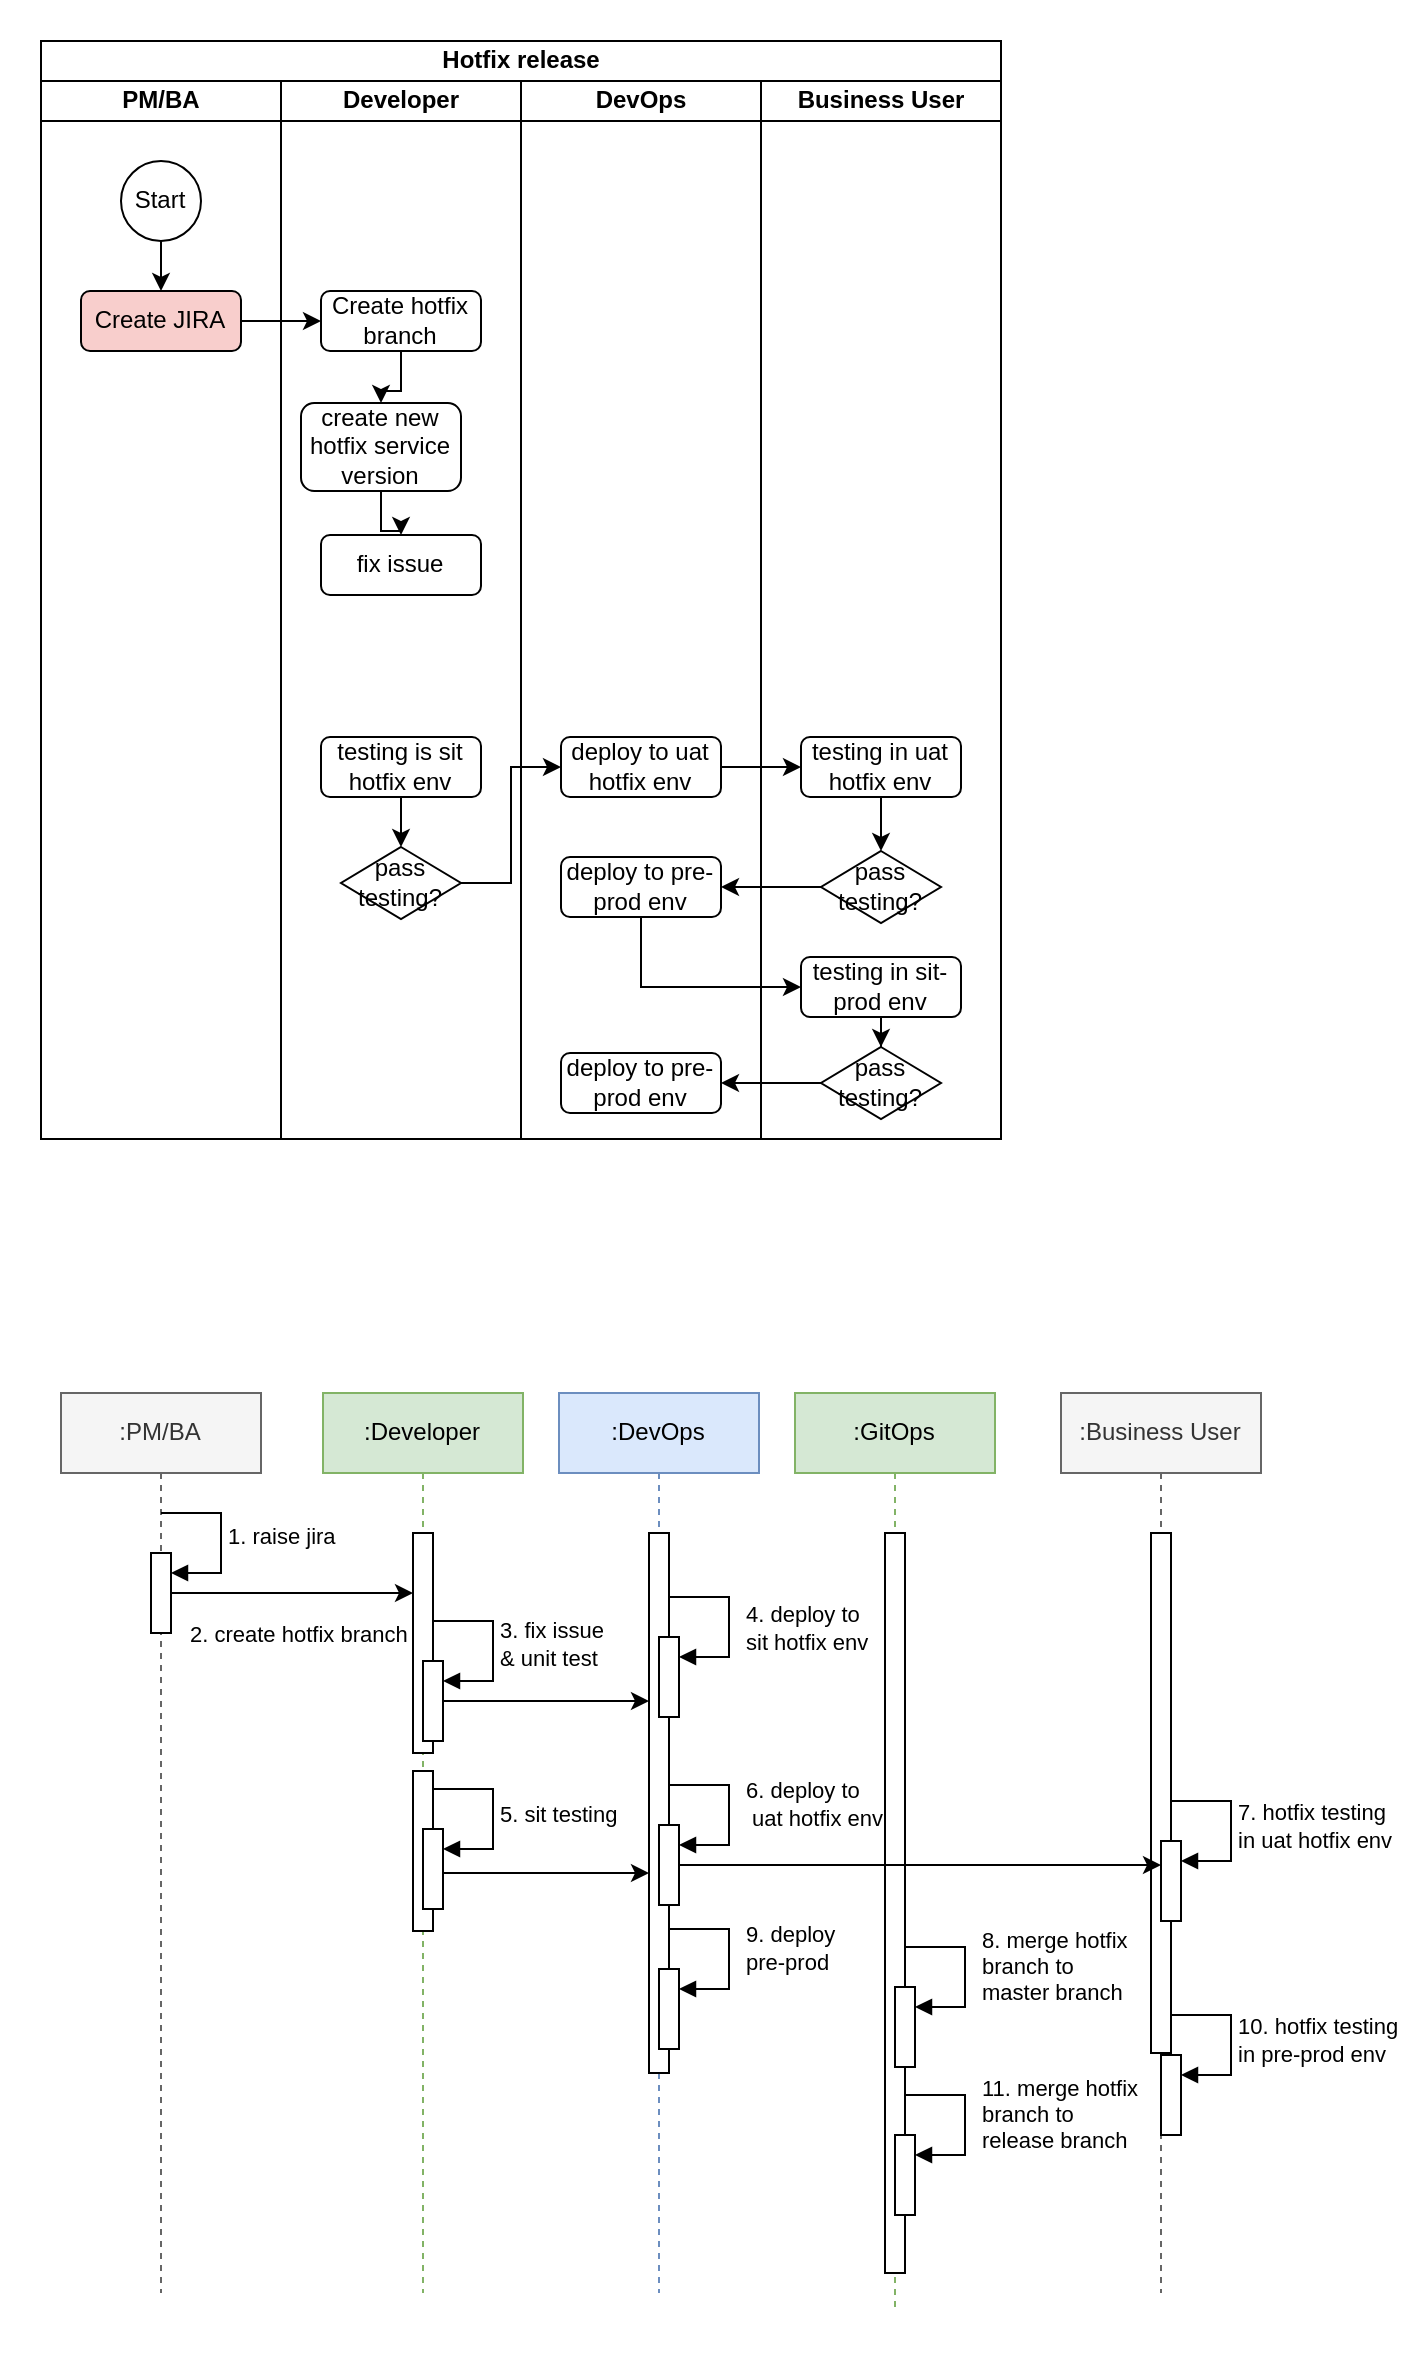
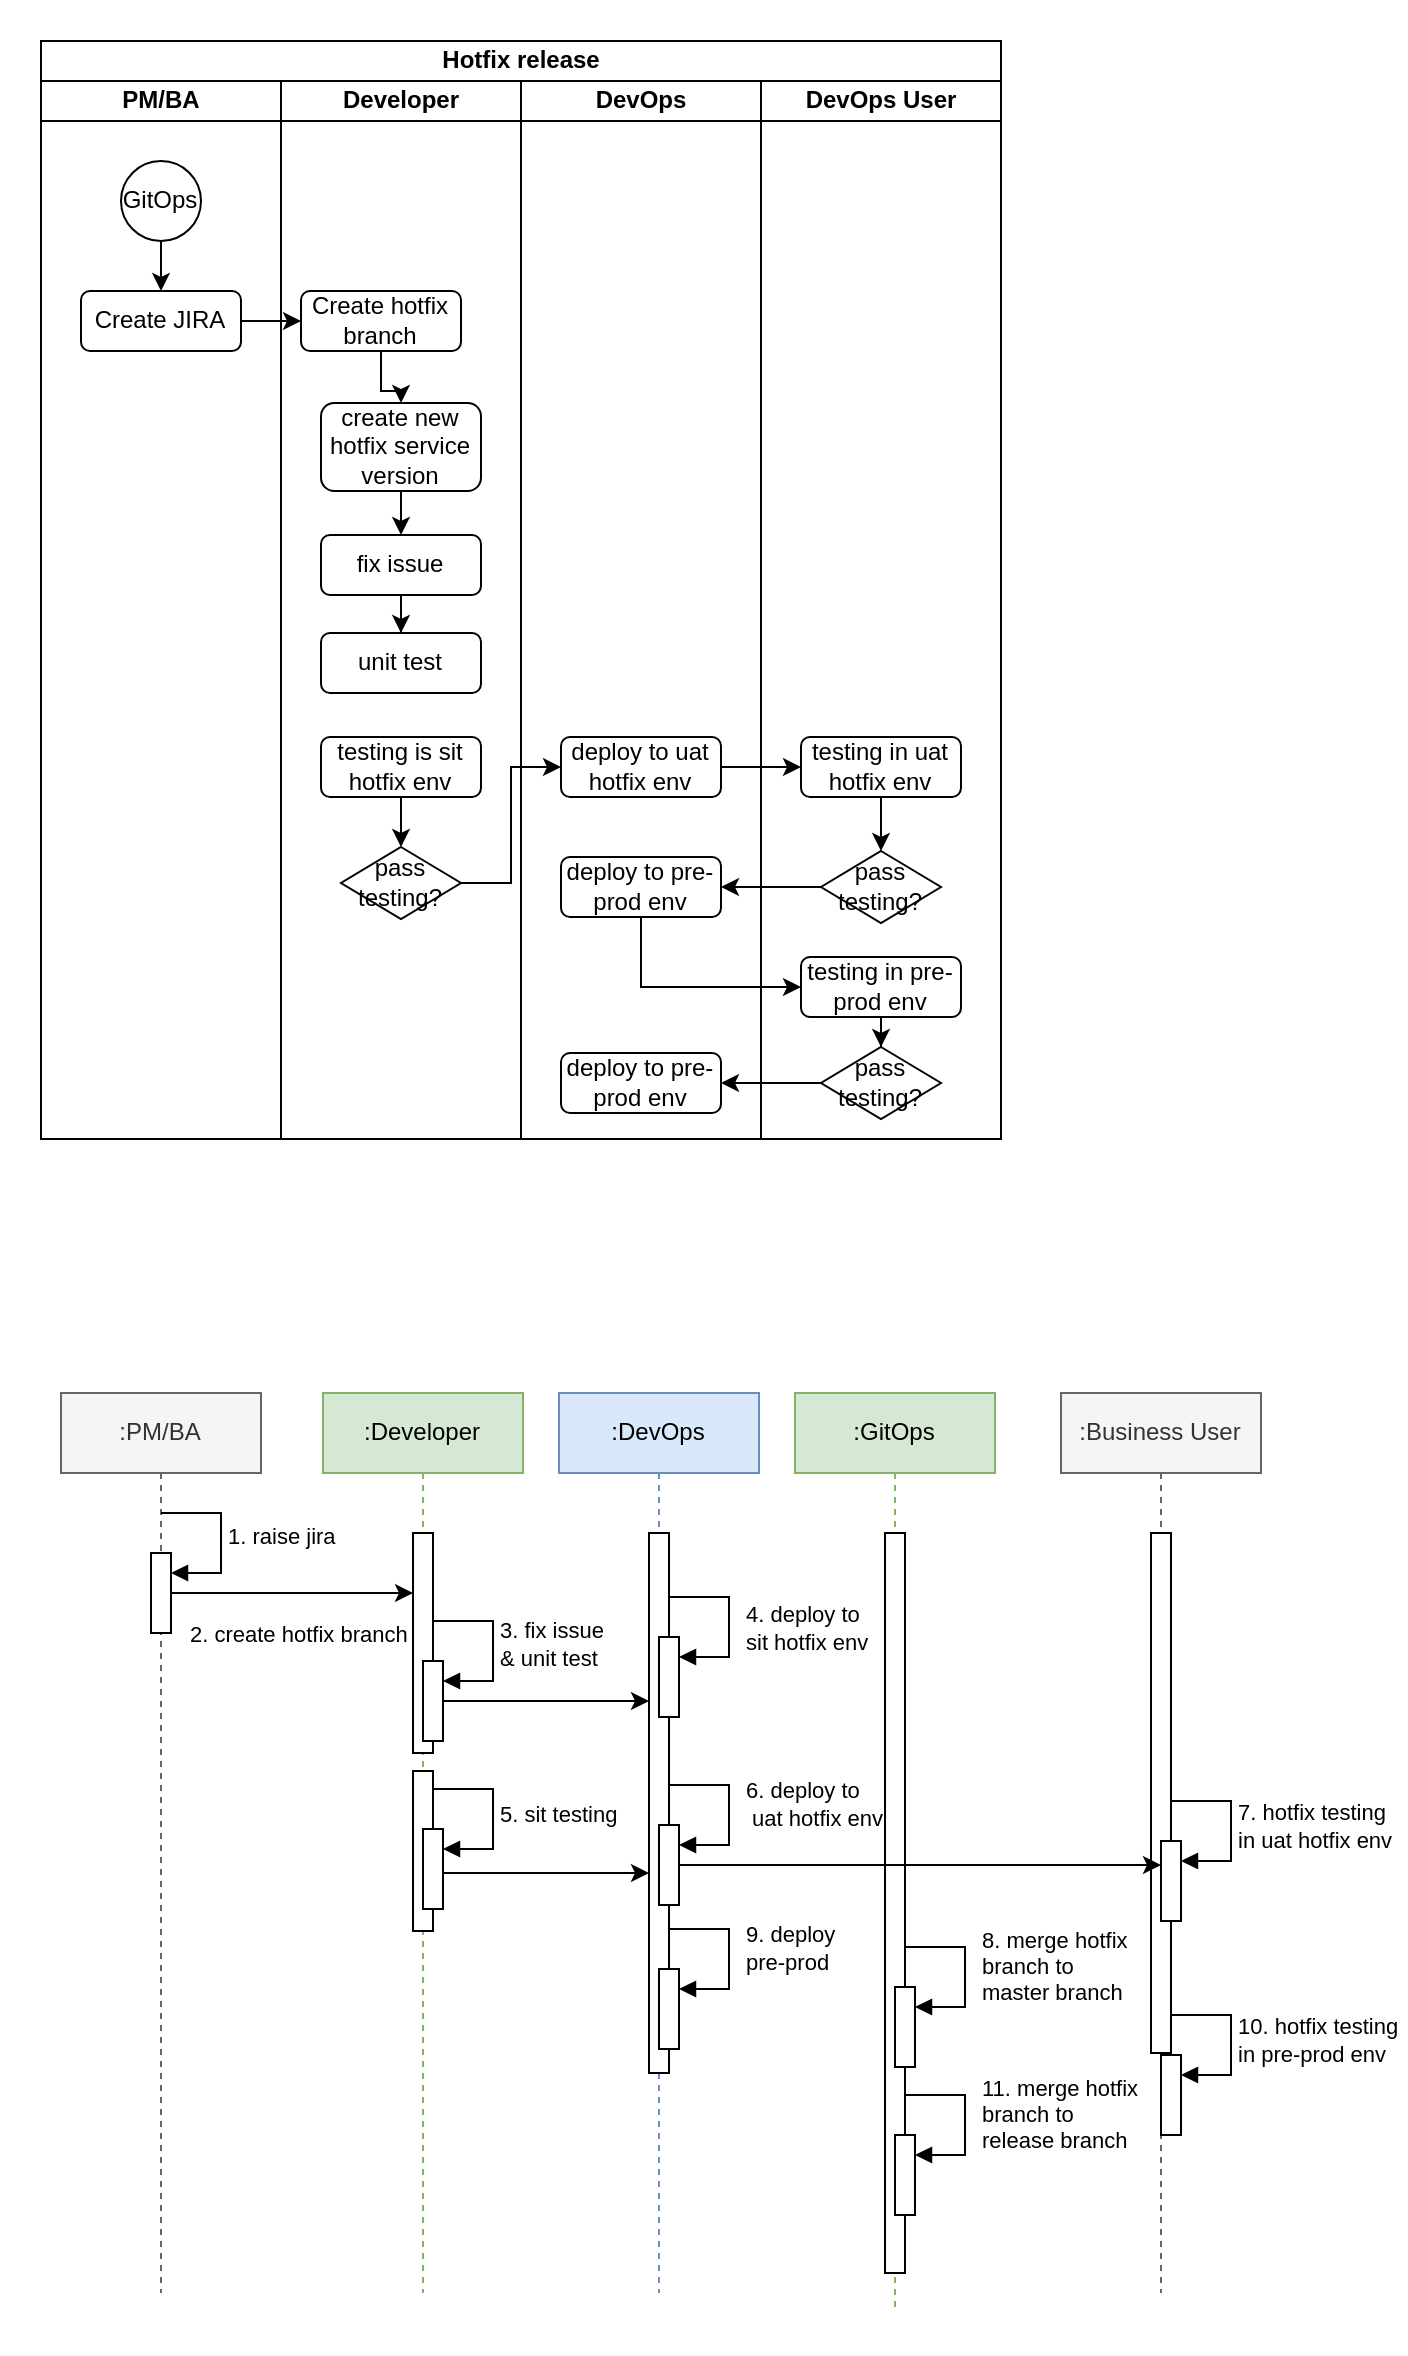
(882, 101) -> (882, 101)
(161, 201) -> (161, 201)
(161, 321) -> (161, 321)
(401, 321) -> (381, 321)
(381, 447) -> (401, 447)
none -> (401, 621)
none -> (401, 663)
(881, 987) -> (881, 987)
